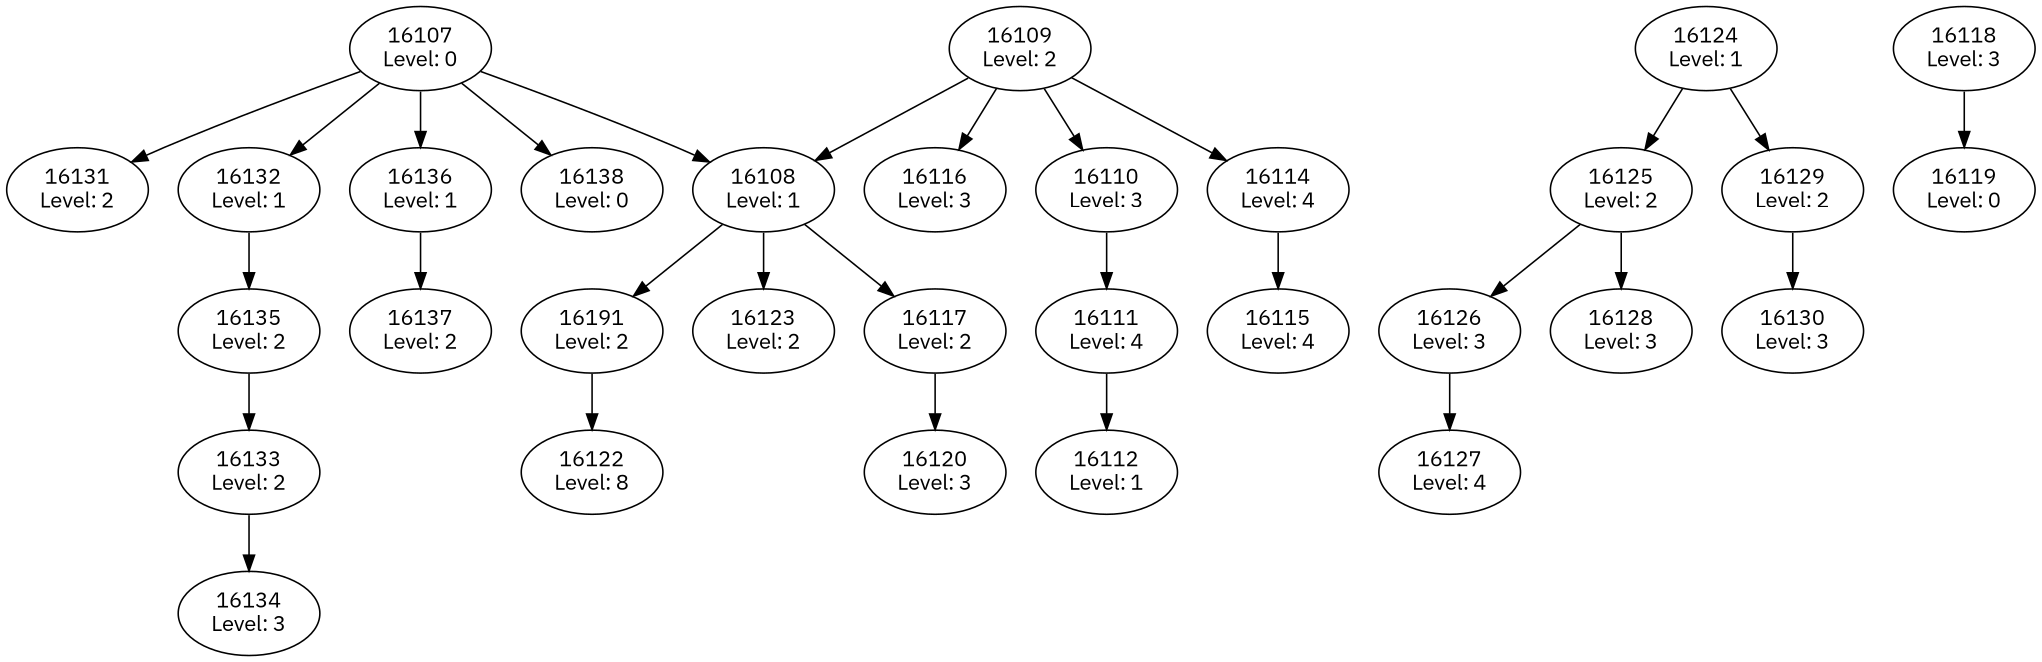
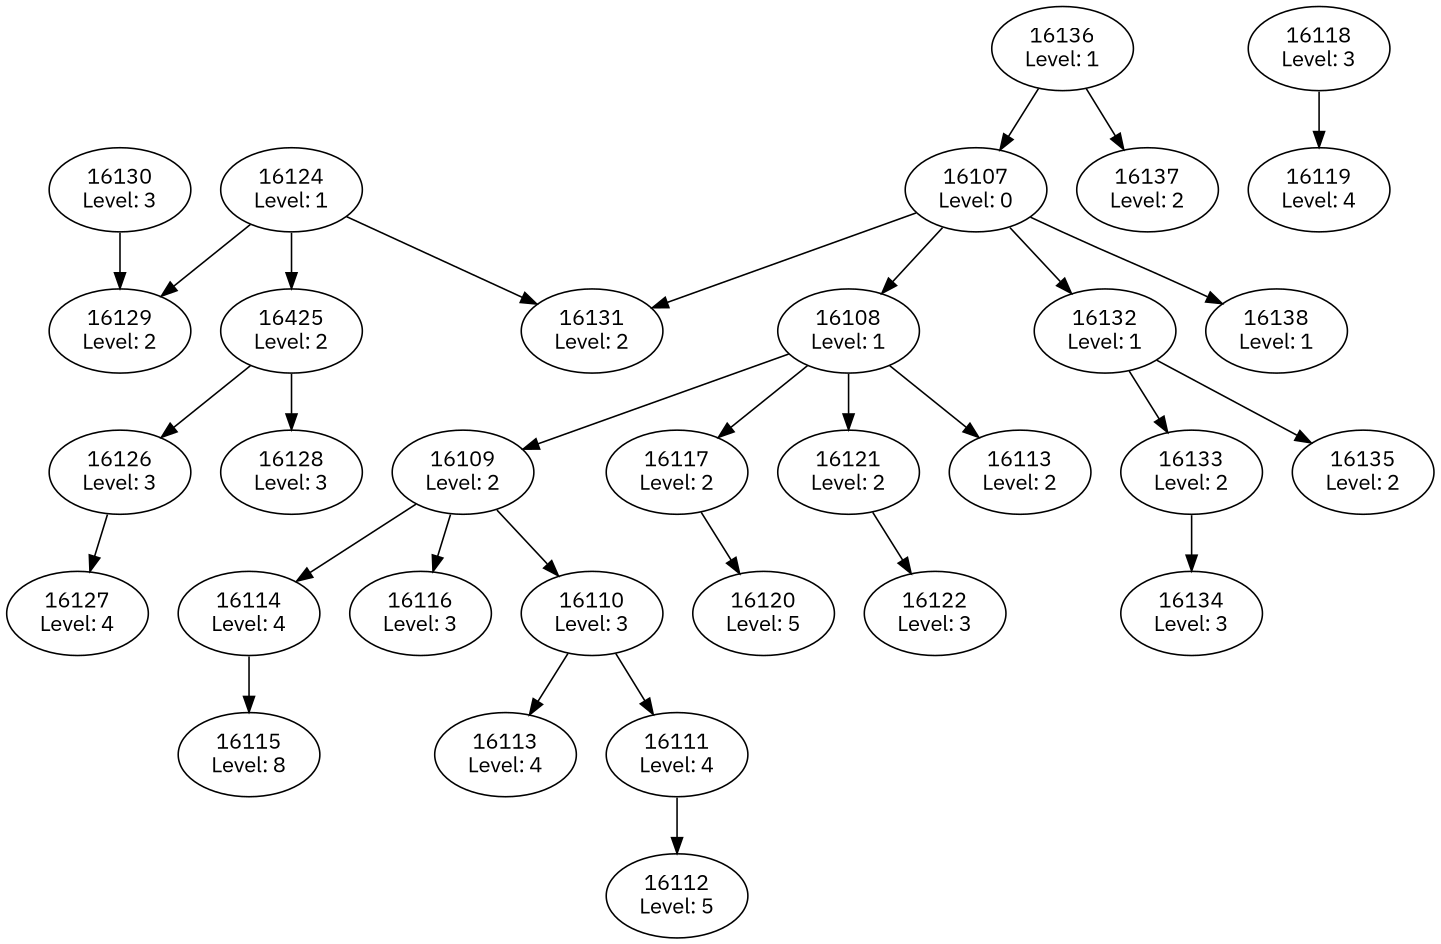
(421, 112) -> (1023, 113)
(899, 115) -> (663, 399)
(592, 190) -> (1277, 331)
(1621, 190) -> (292, 331)
(1964, 190) -> (1319, 190)
(1793, 253) -> (120, 253)
none -> (434, 257)
(592, 331) -> (849, 472)
(764, 331) -> (1020, 472)
(1278, 331) -> (249, 755)
(249, 394) -> (1144, 395)
(592, 472) -> (935, 613)
(935, 472) -> (764, 613)
(1107, 472) -> (677, 896)
none -> (506, 755)
